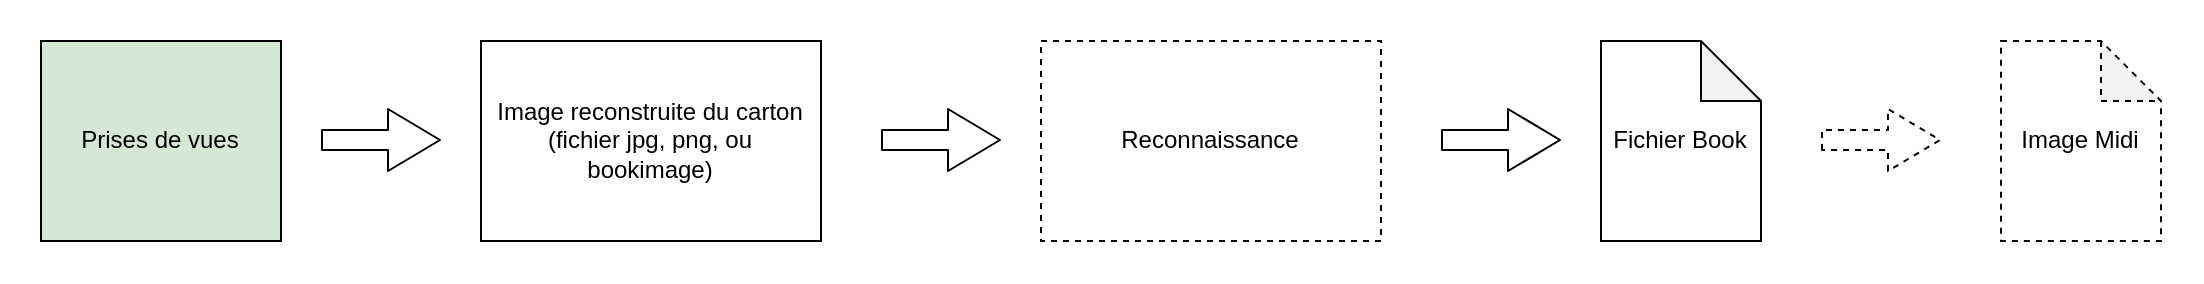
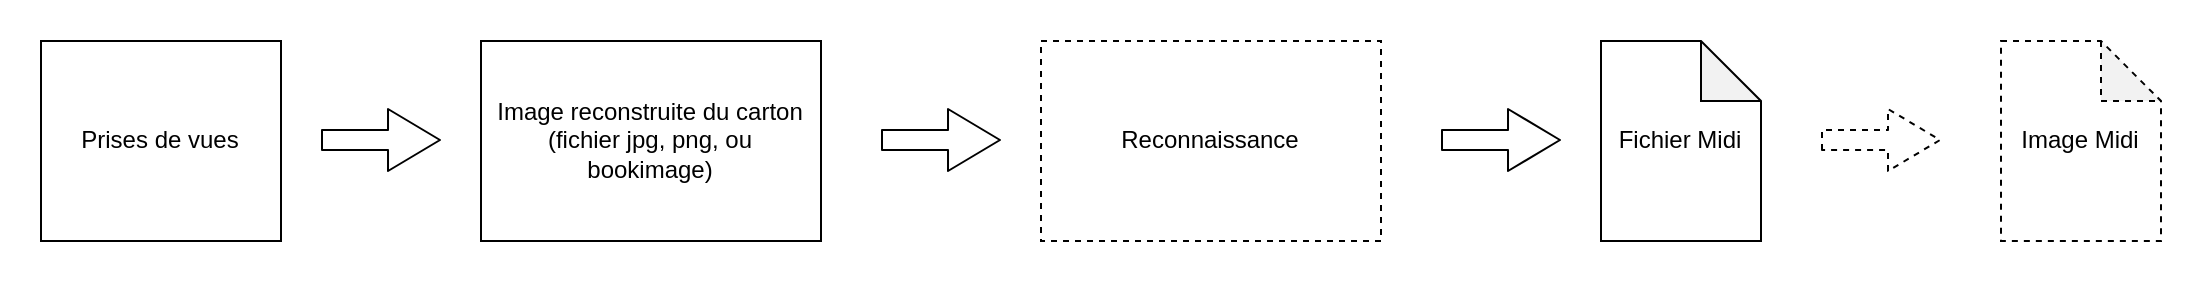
(161, 141) -> (161, 141)
(1681, 141) -> (1681, 141)
